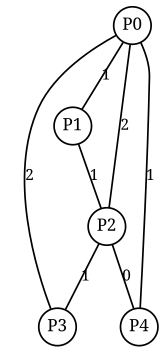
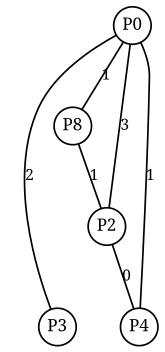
(73, 126) -> (73, 126)
(126, 126) -> (126, 126)
(82, 277) -> none
